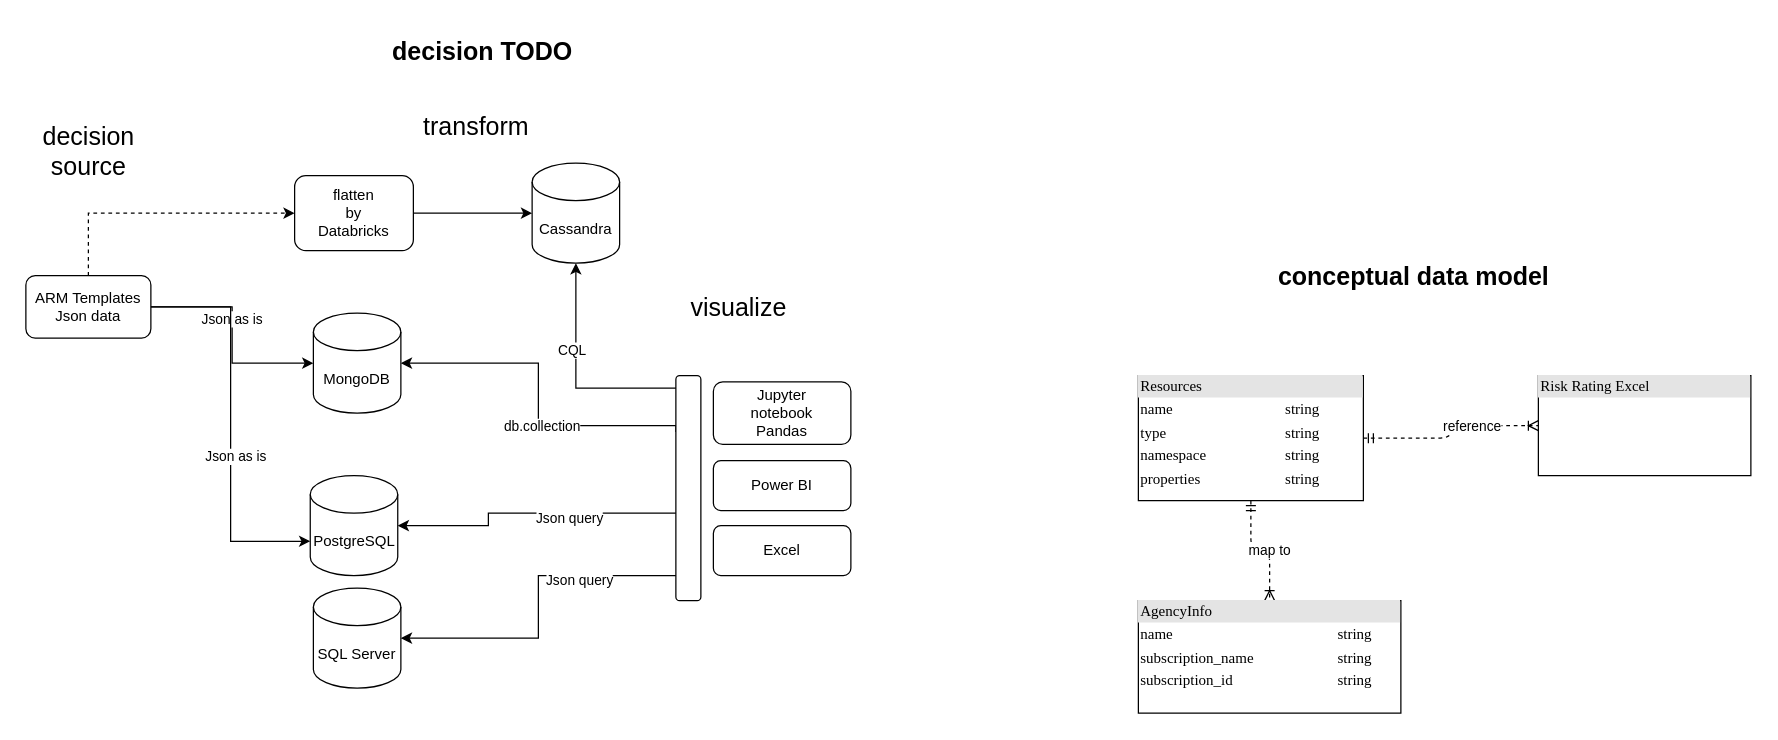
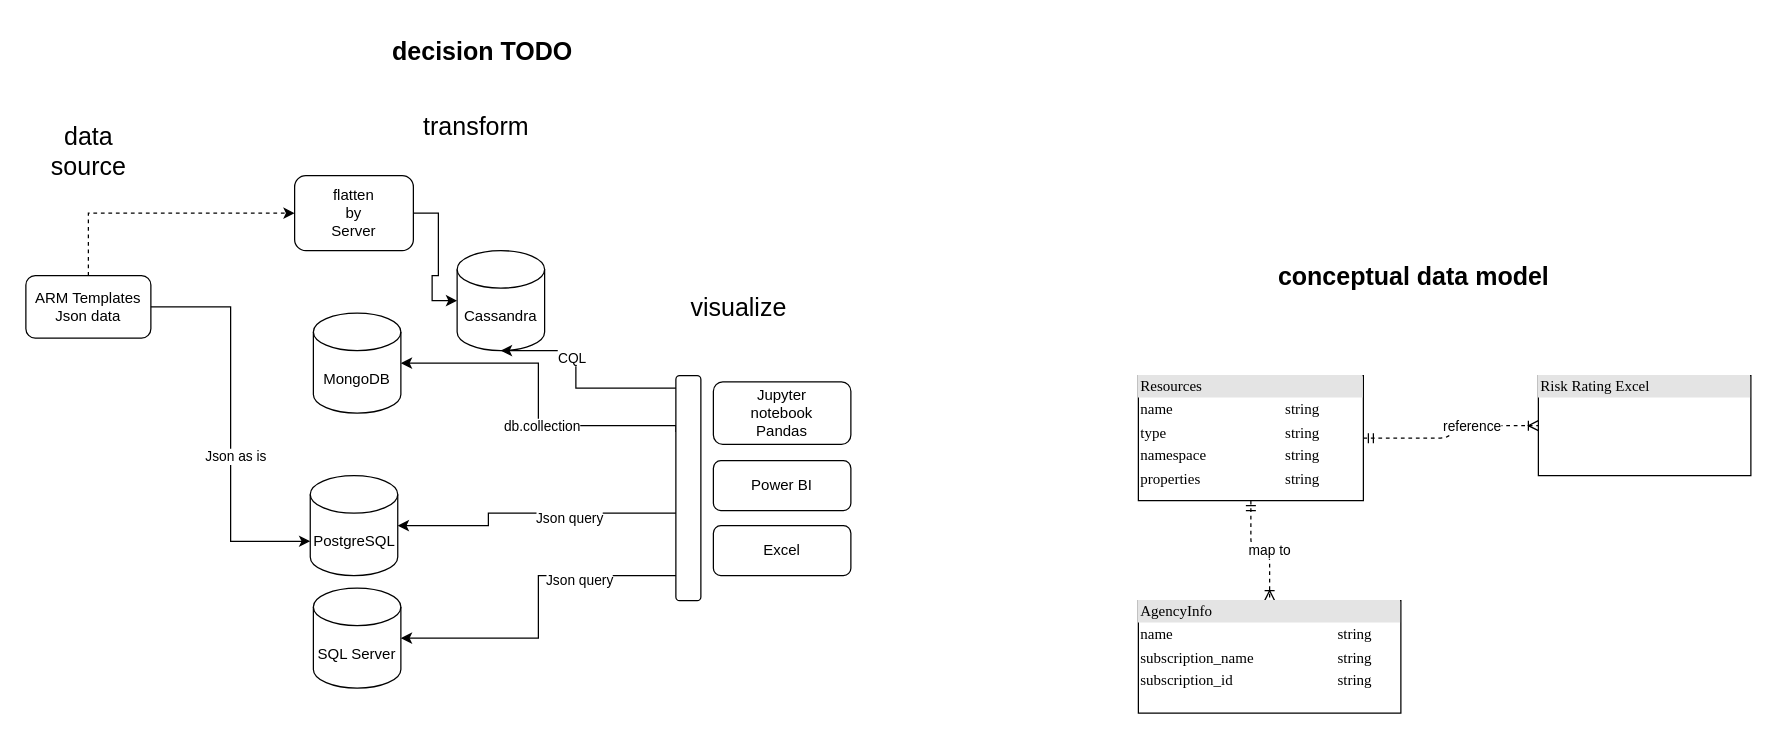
(89, 151) -> (89, 151)
(354, 213) -> (354, 213)
(576, 213) -> (501, 301)
(269, 363) -> none
